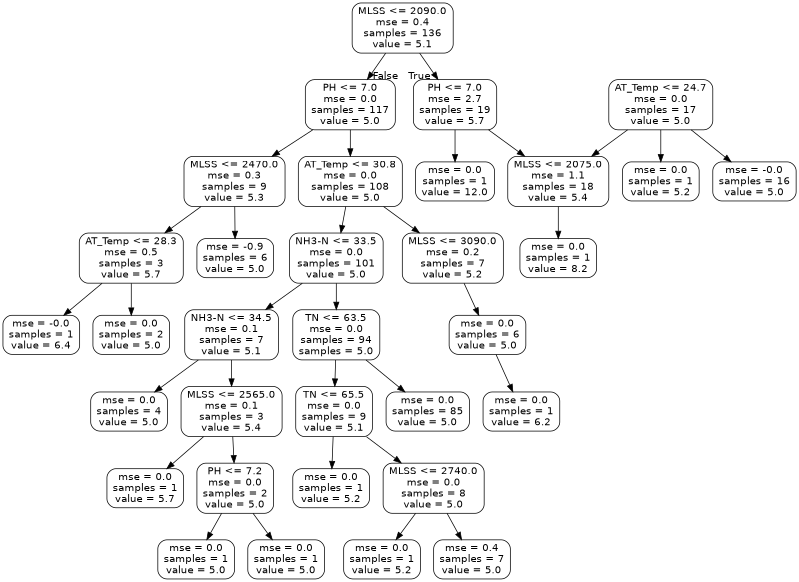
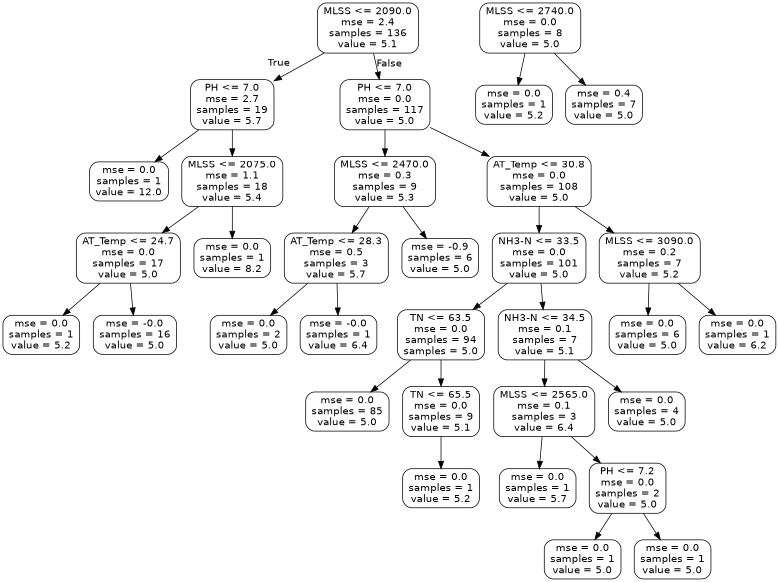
(403, 28) -> (368, 28)
(613, 141) -> (183, 218)
(503, 370) -> (694, 297)
(232, 412) -> (544, 412)
(381, 447) -> none
